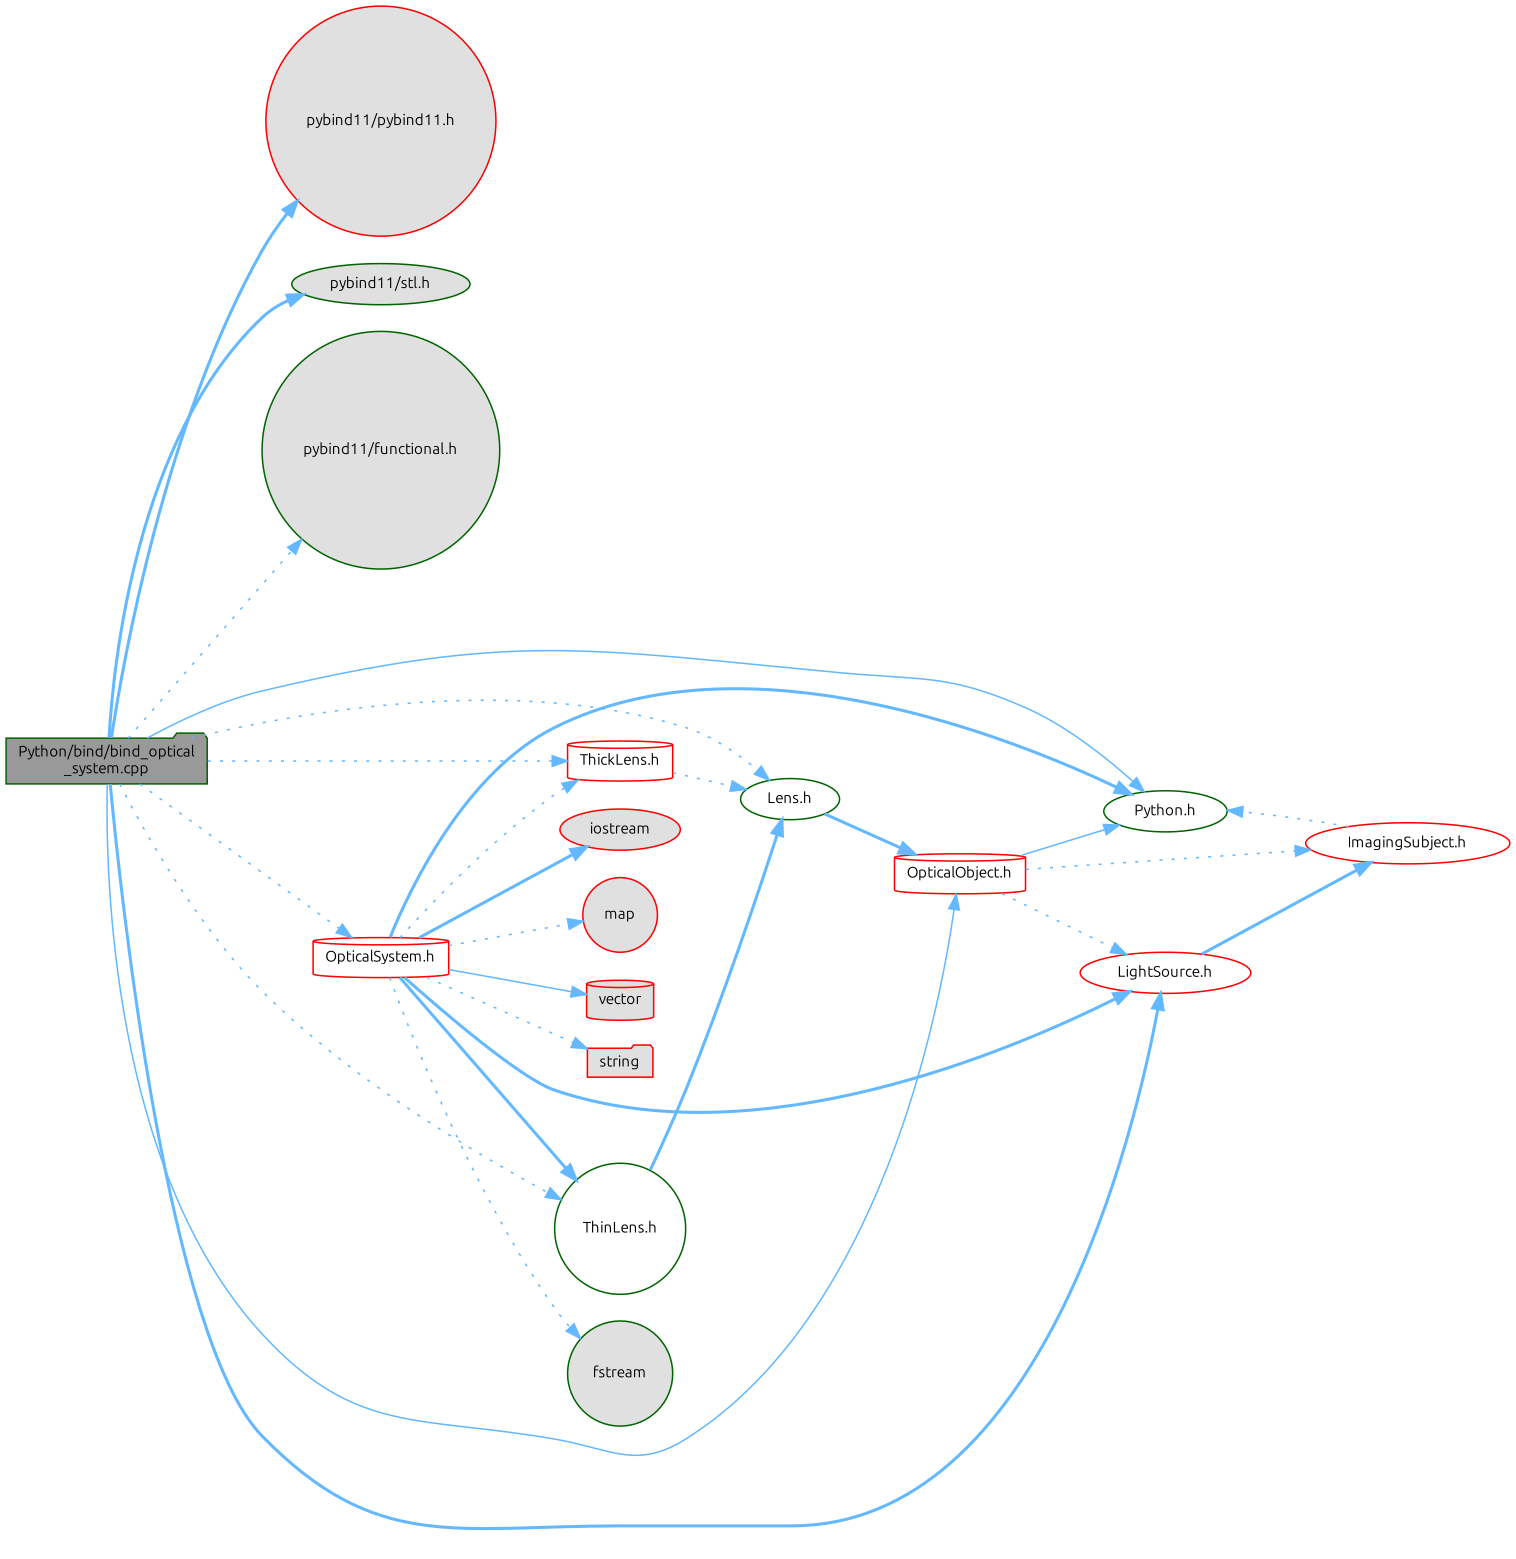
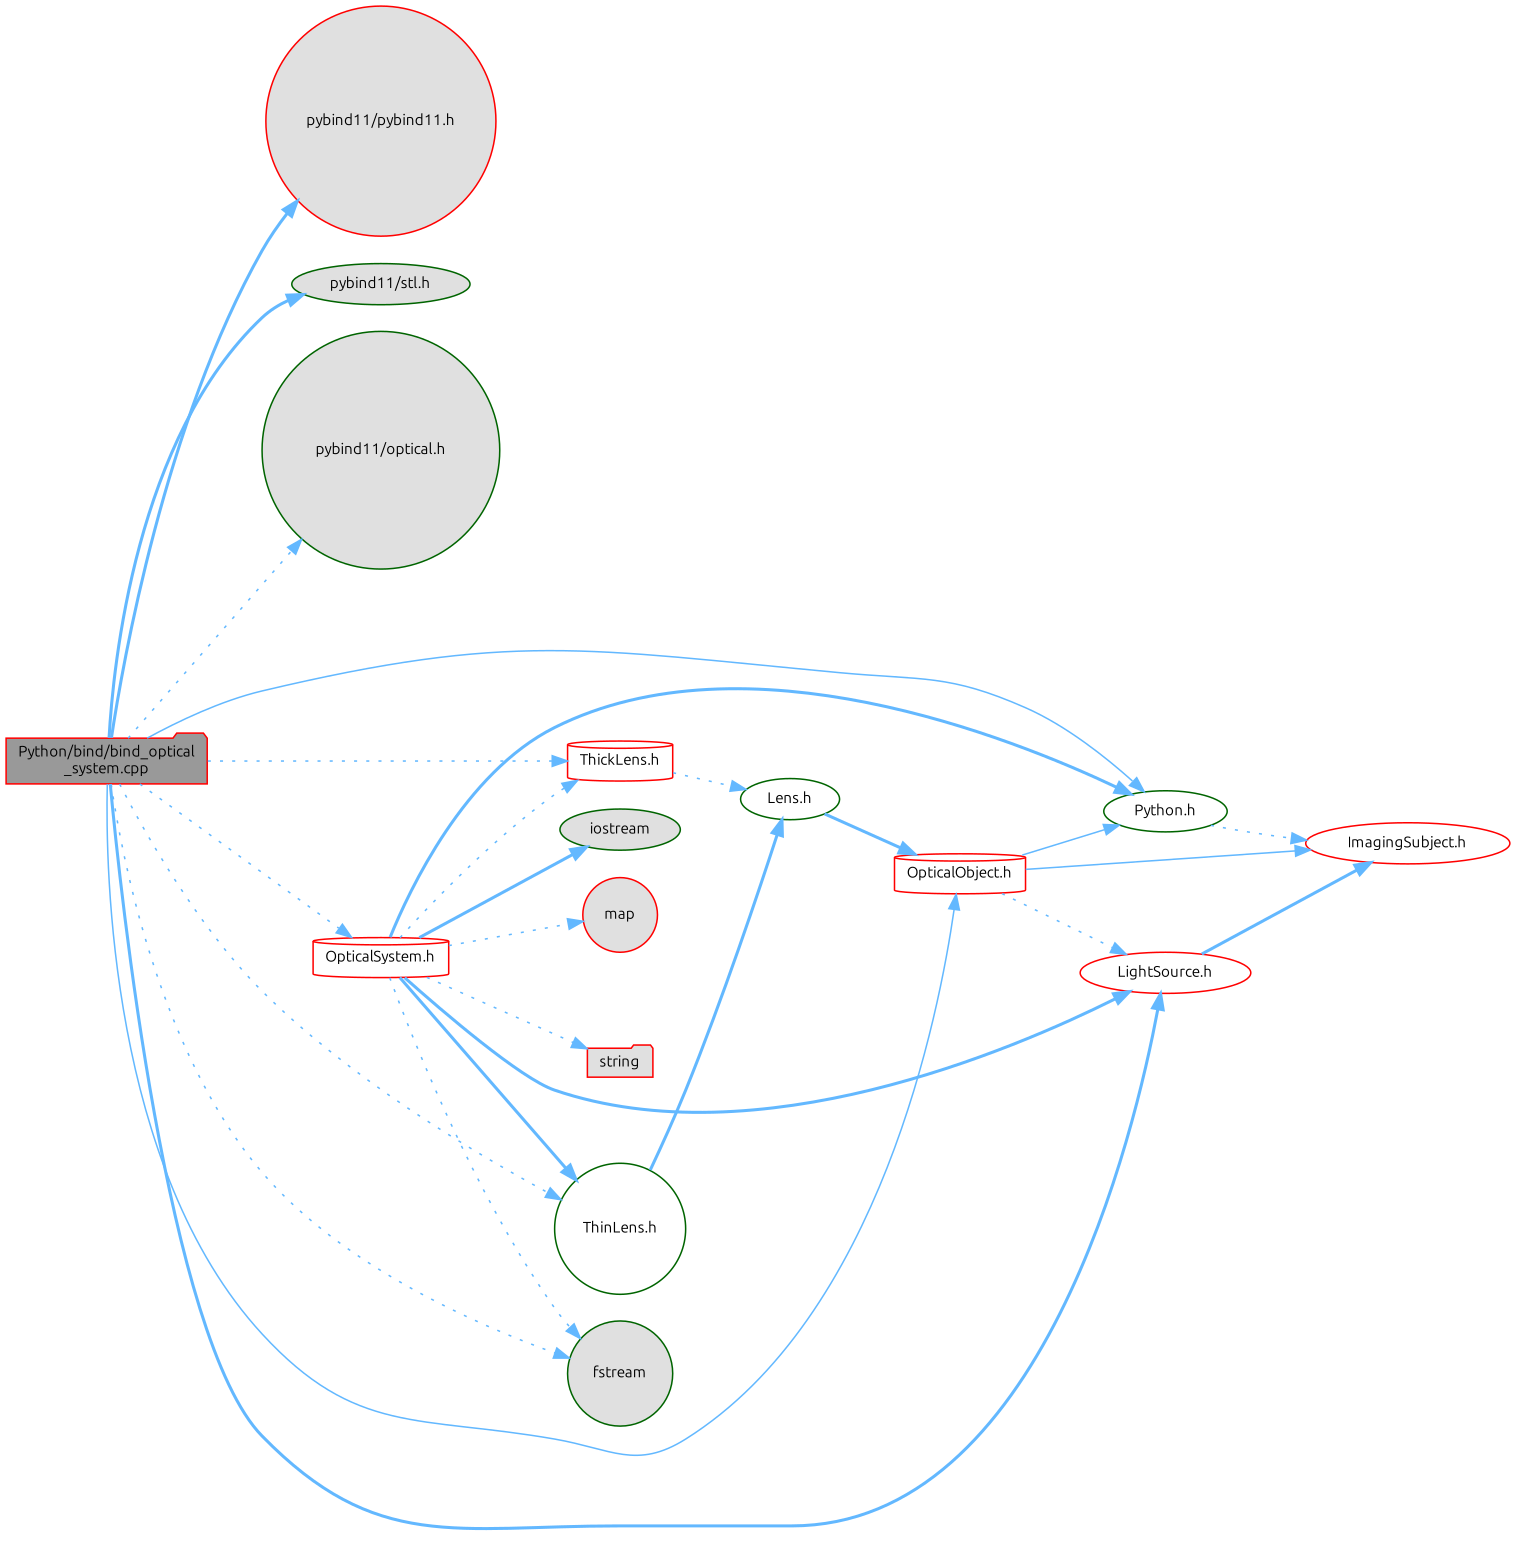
(381, 450) -> (381, 450)
(480, 700) -> (240, 1143)
(107, 761) -> (107, 761)
(1296, 818) -> (1251, 832)
(620, 830) -> (620, 830)
(1160, 860) -> (1160, 860)
(620, 1000) -> none
